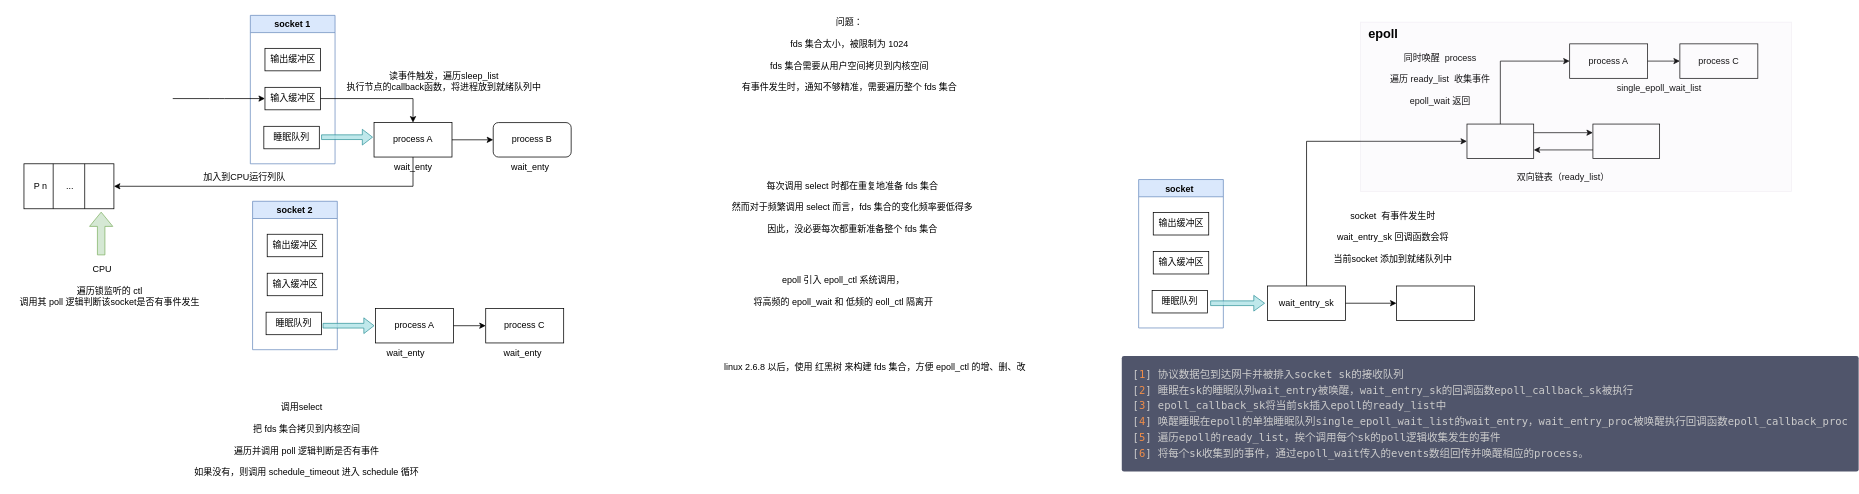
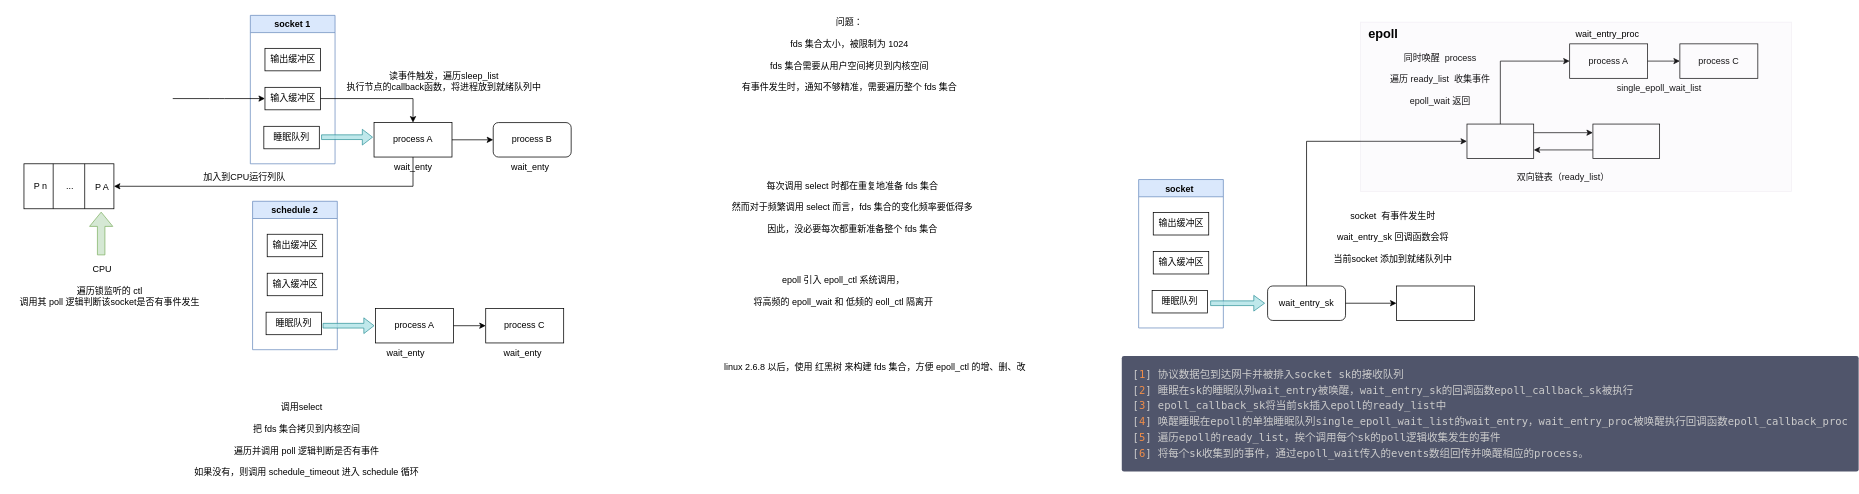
none -> (1607, 35)
none -> (101, 187)
(294, 210) -> (294, 210)
(1307, 303) -> (1307, 303)
